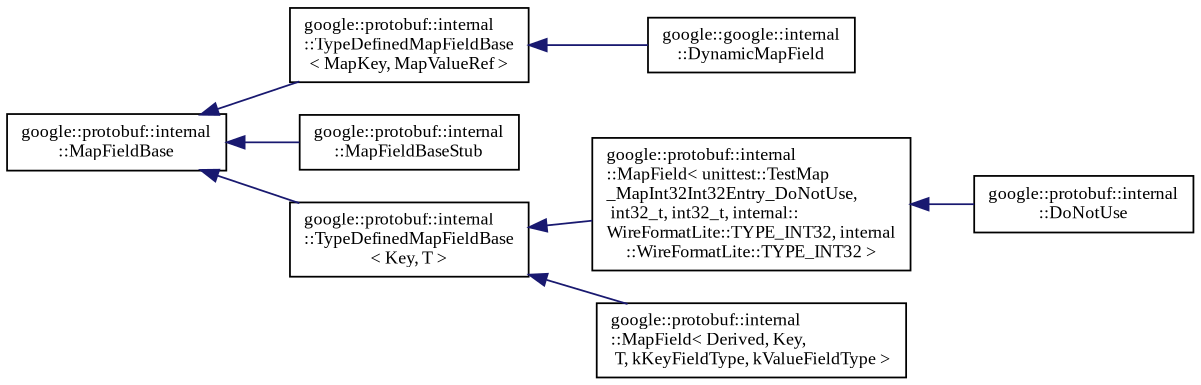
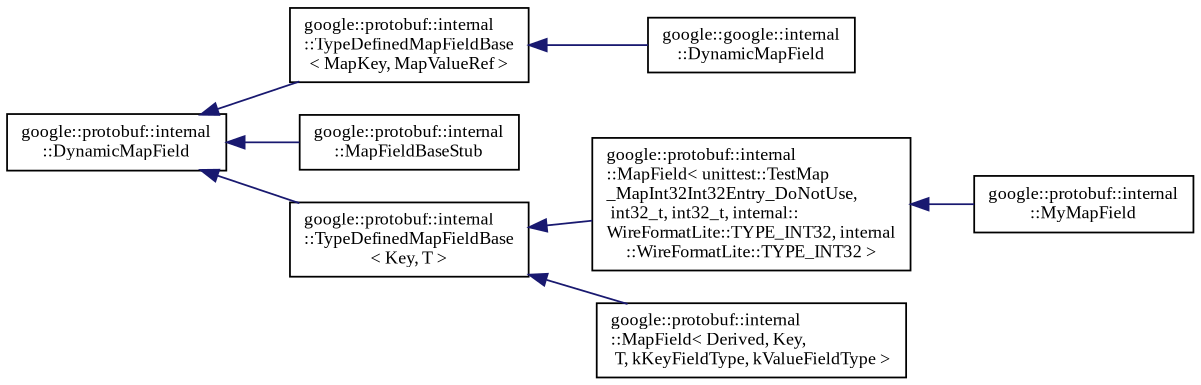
(117, 142) -> (117, 142)
(1084, 204) -> (1084, 204)
